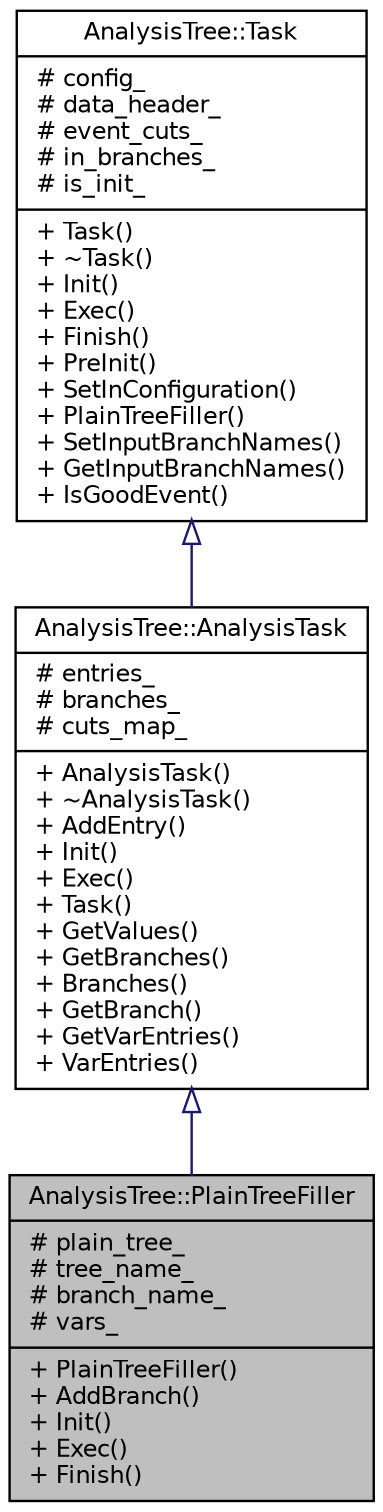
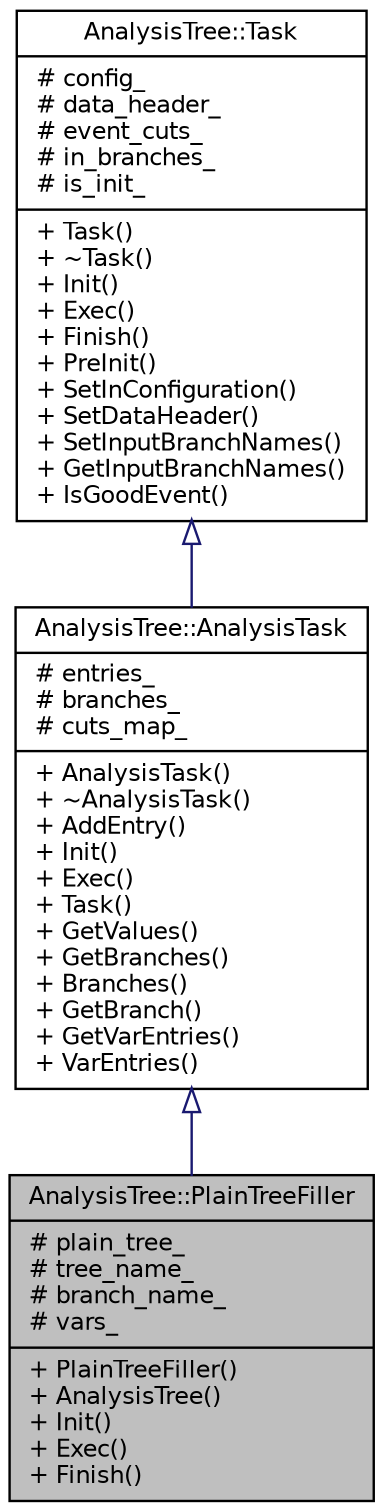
(141, 417) -> (149, 417)
(115, 1397) -> (126, 1397)
